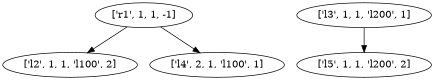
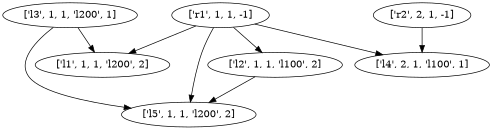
none -> (422, 15)
none -> (199, 60)
none -> (102, 65)
none -> (235, 88)
